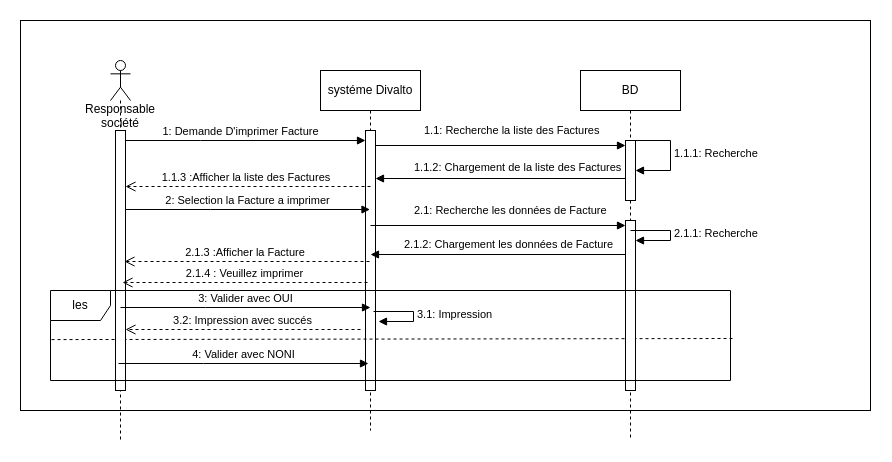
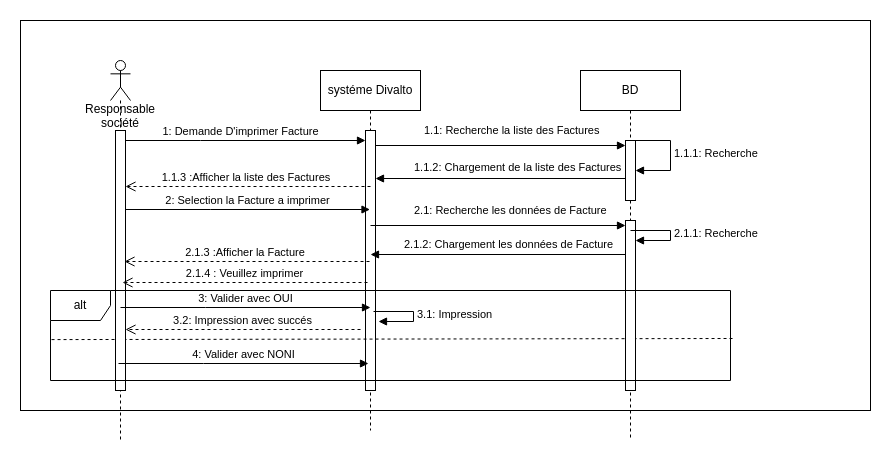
(81, 306) -> (81, 306)
